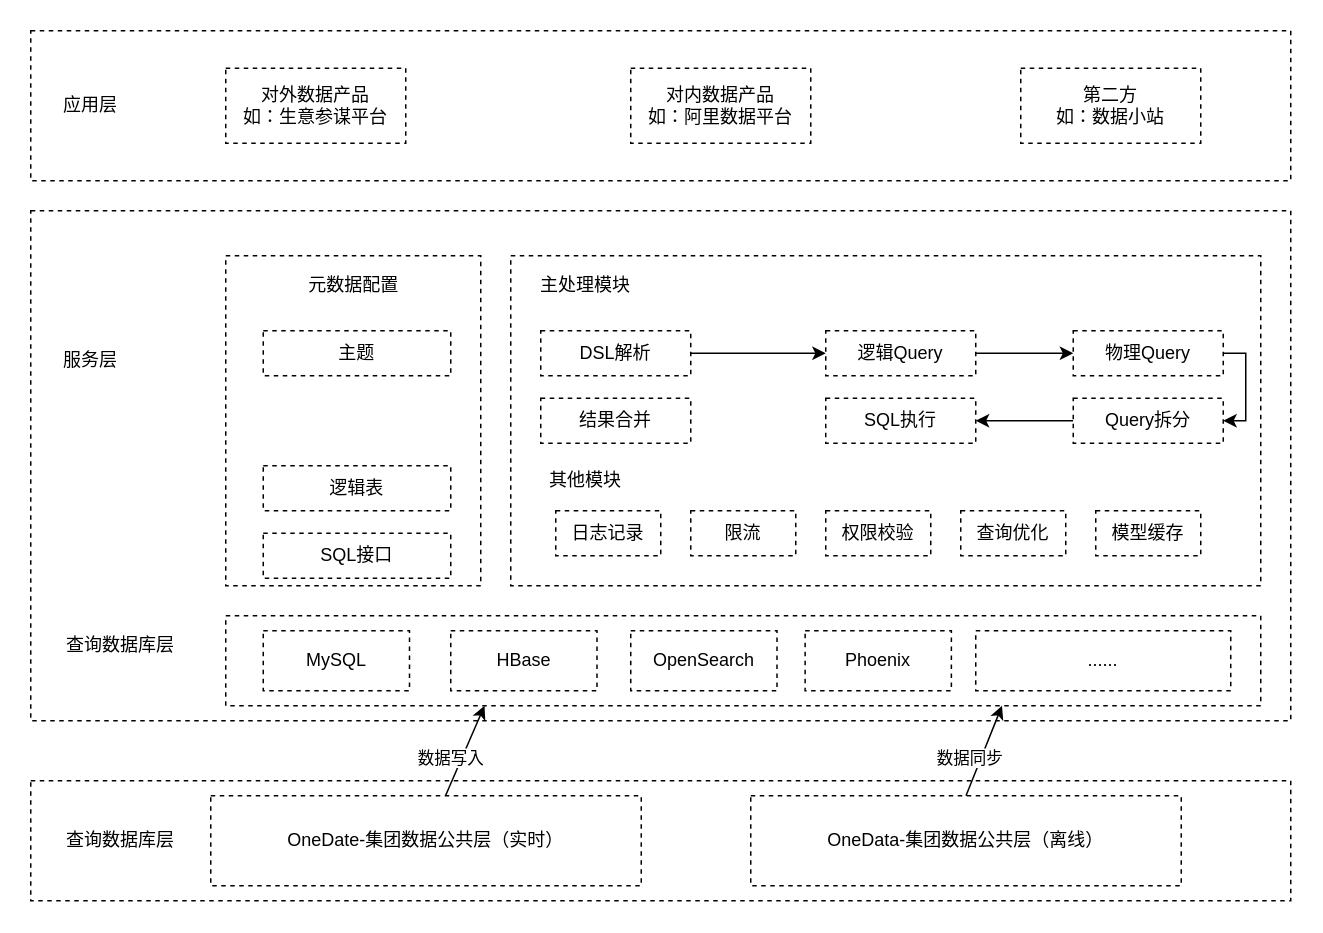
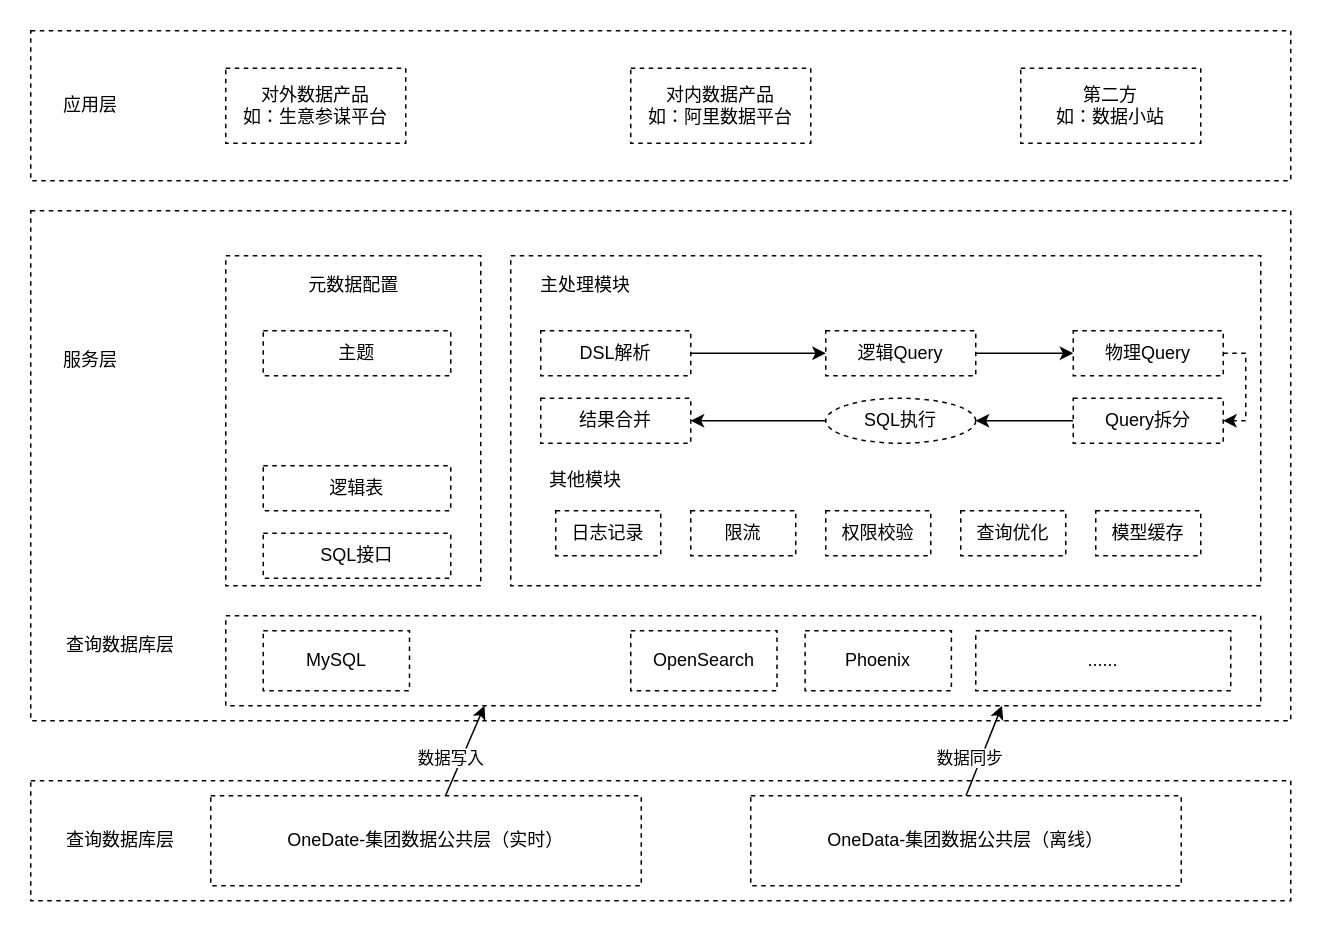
(1246, 382) -> (1246, 382)
none -> (764, 421)
(901, 421) -> (901, 421)
(524, 661) -> none
